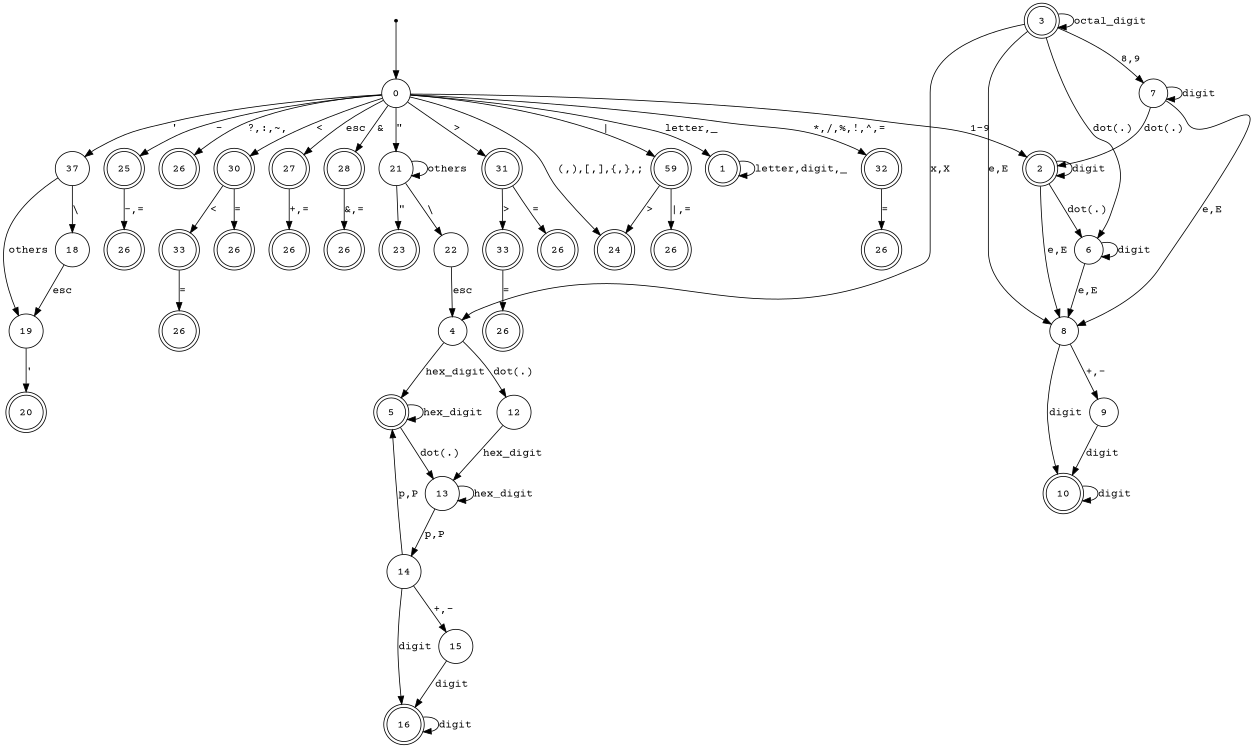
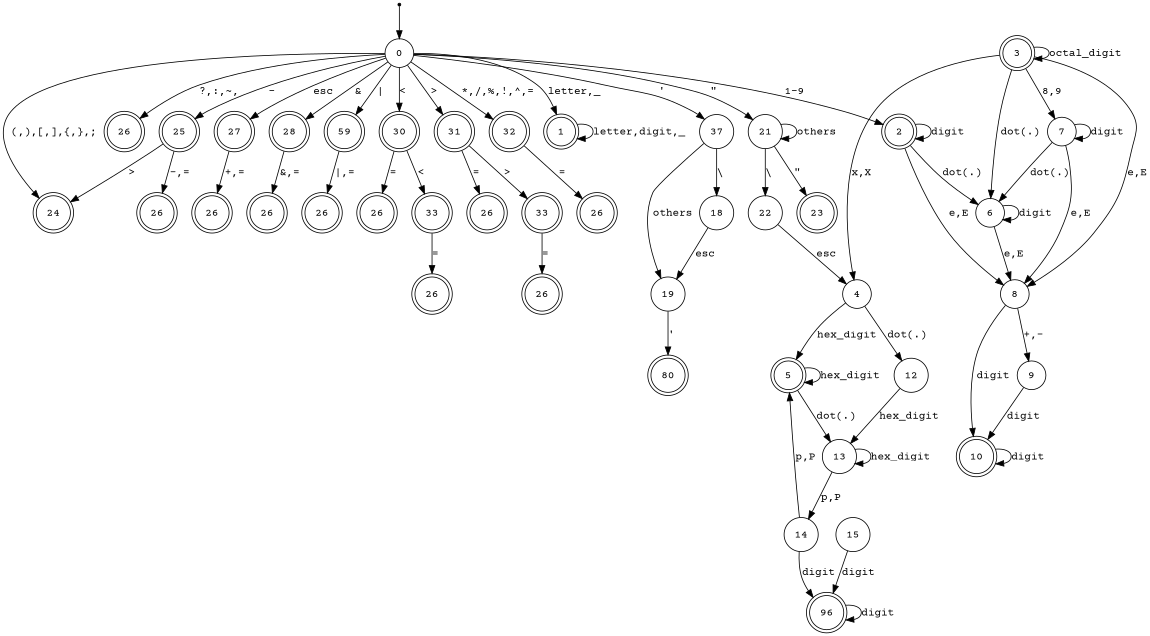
(1119, 146) -> (1028, 168)
(645, 206) -> (121, 172)
(26, 412) -> (668, 375)
(428, 606) -> none
(404, 724) -> (827, 613)
